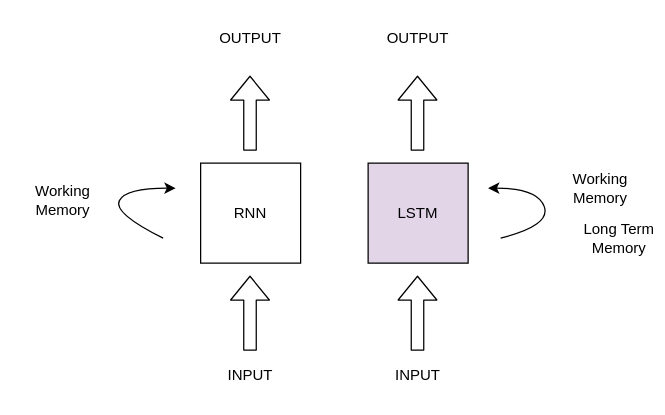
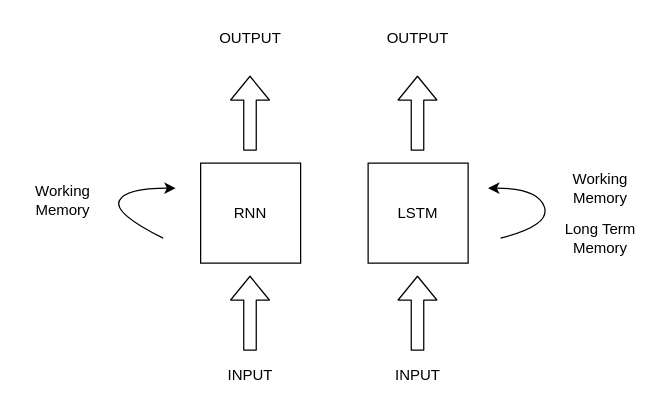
(418, 213) -> (418, 213)
(619, 238) -> (601, 238)
